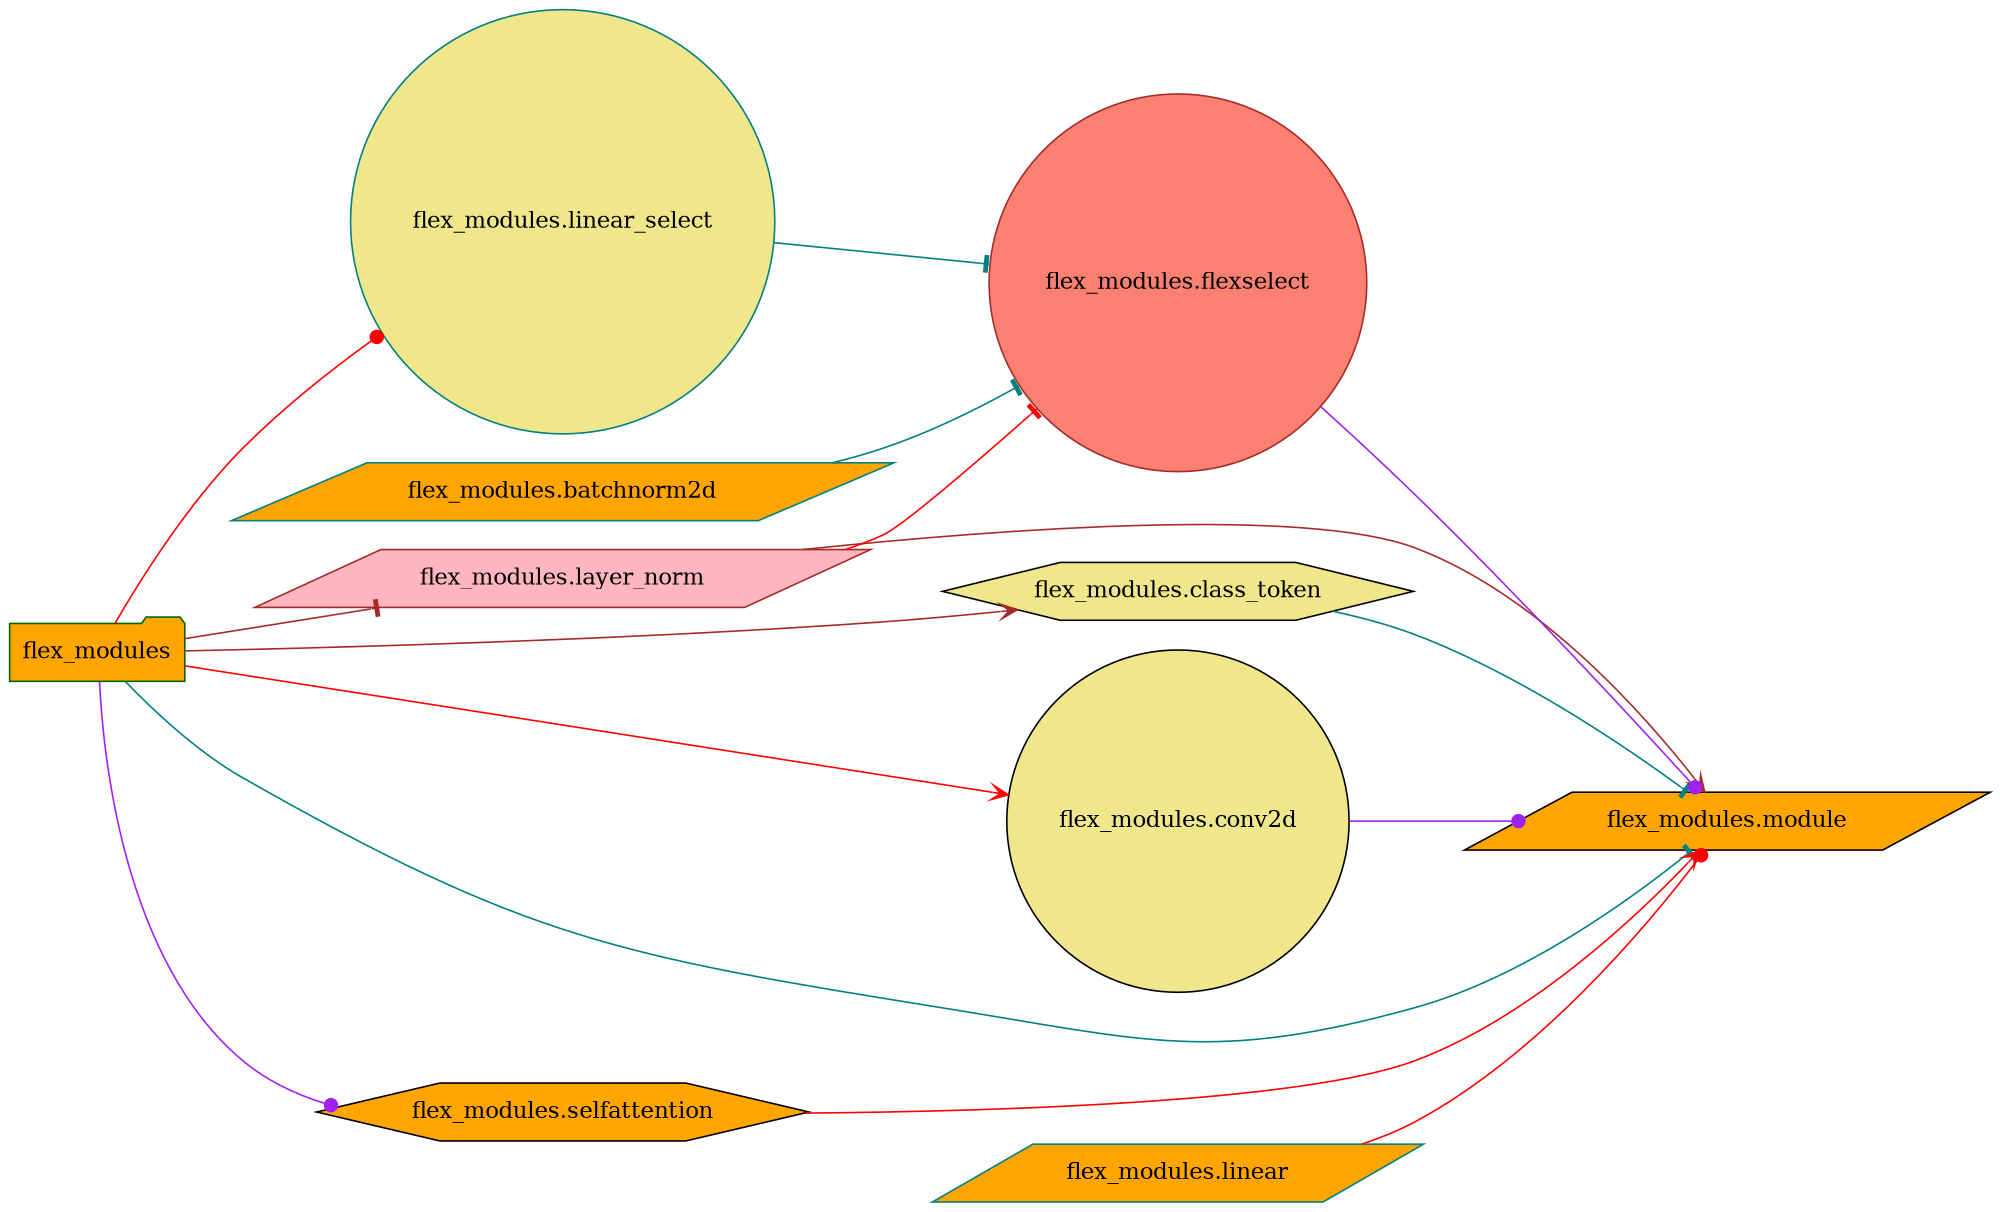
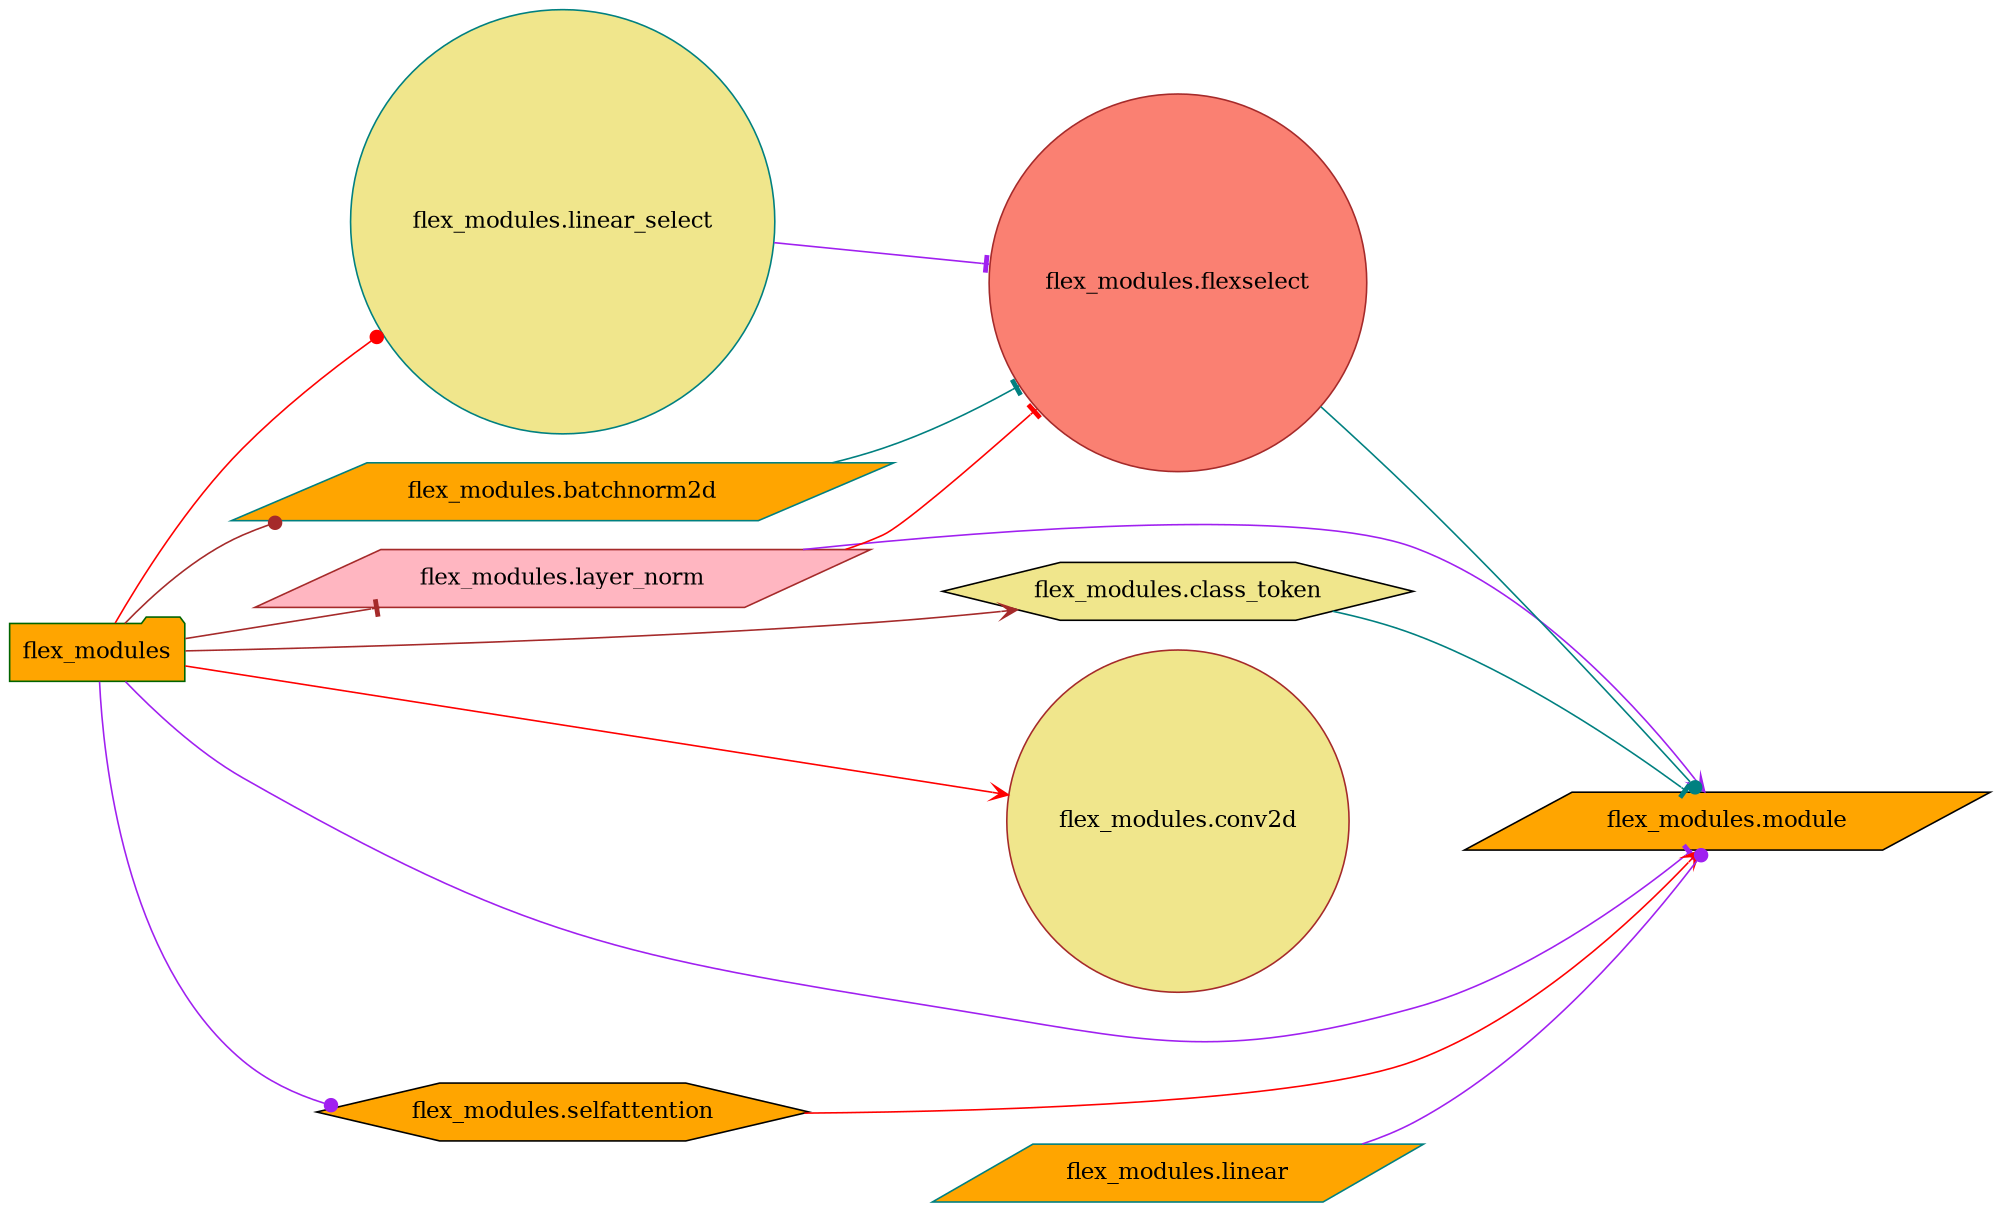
(878, 253) -> (878, 253)
(1293, 527) -> (1293, 527)
none -> (191, 565)
(1501, 580) -> (1501, 580)
(1178, 821) -> (1178, 821)
(1431, 821) -> none
(891, 999) -> (891, 999)
(1548, 1025) -> (1548, 1025)
